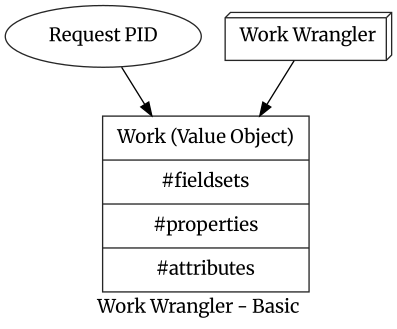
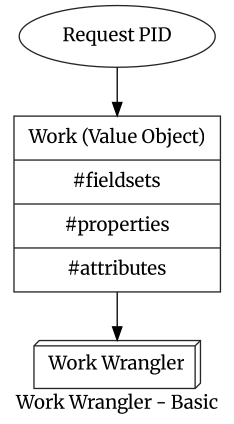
(281, 83) -> (117, 309)
